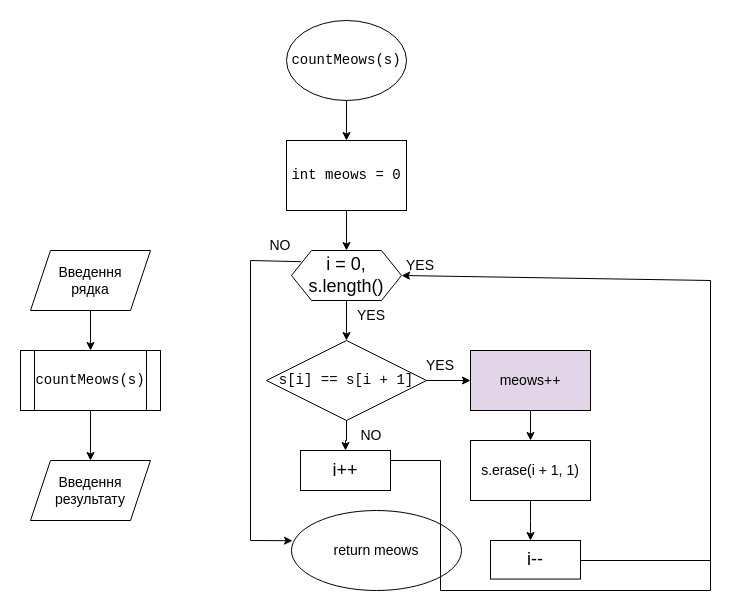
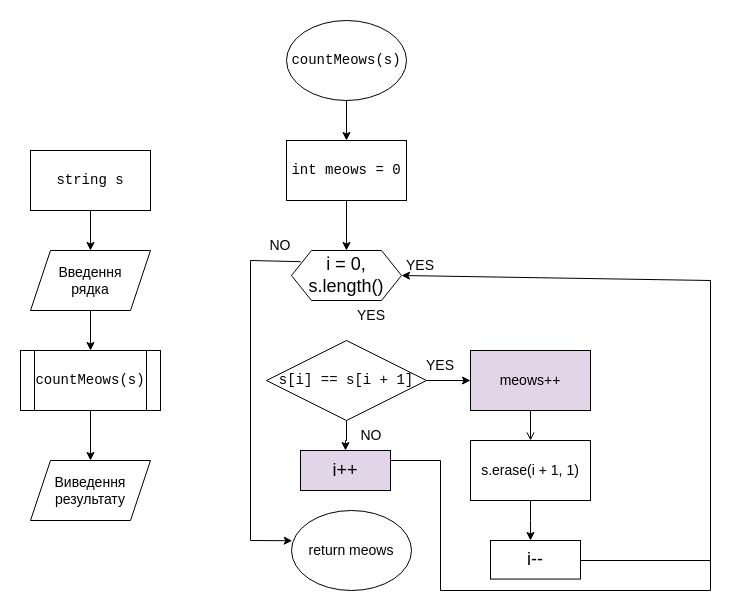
(347, 176) -> (347, 171)
none -> (91, 181)
none -> (91, 227)
(347, 317) -> none
(531, 432) -> (531, 434)
(346, 471) -> (346, 471)
(91, 491) -> (91, 491)
(377, 551) -> (352, 551)
